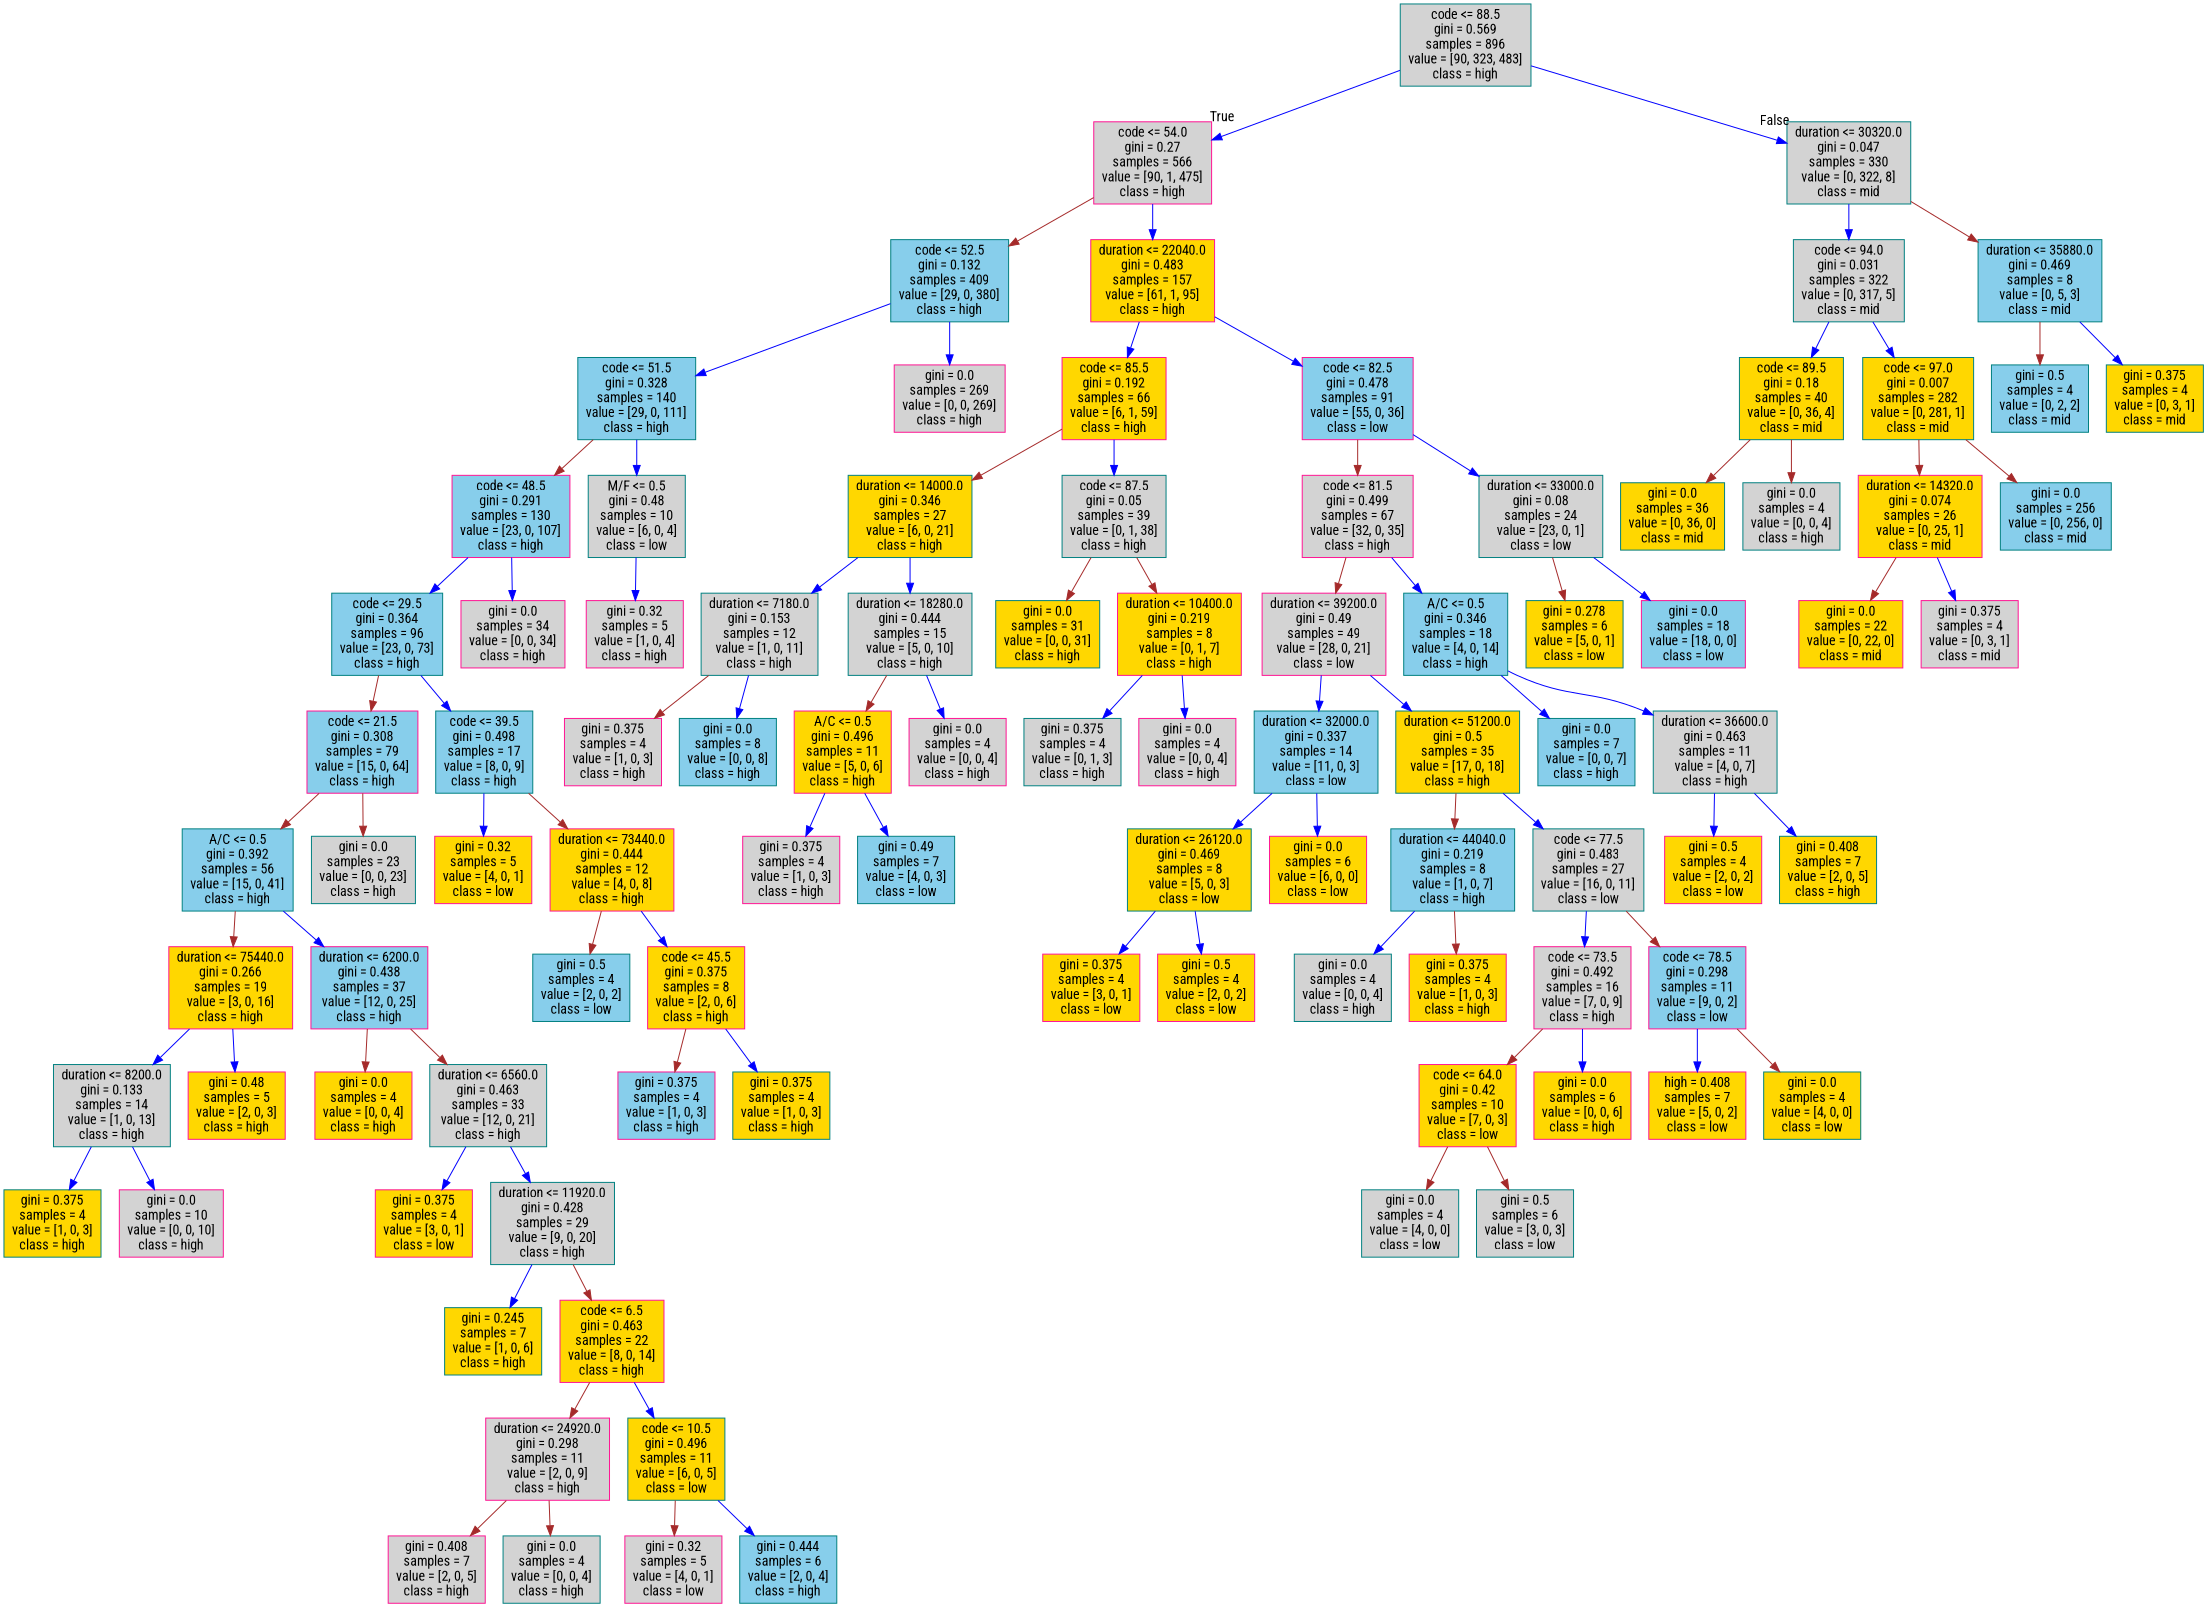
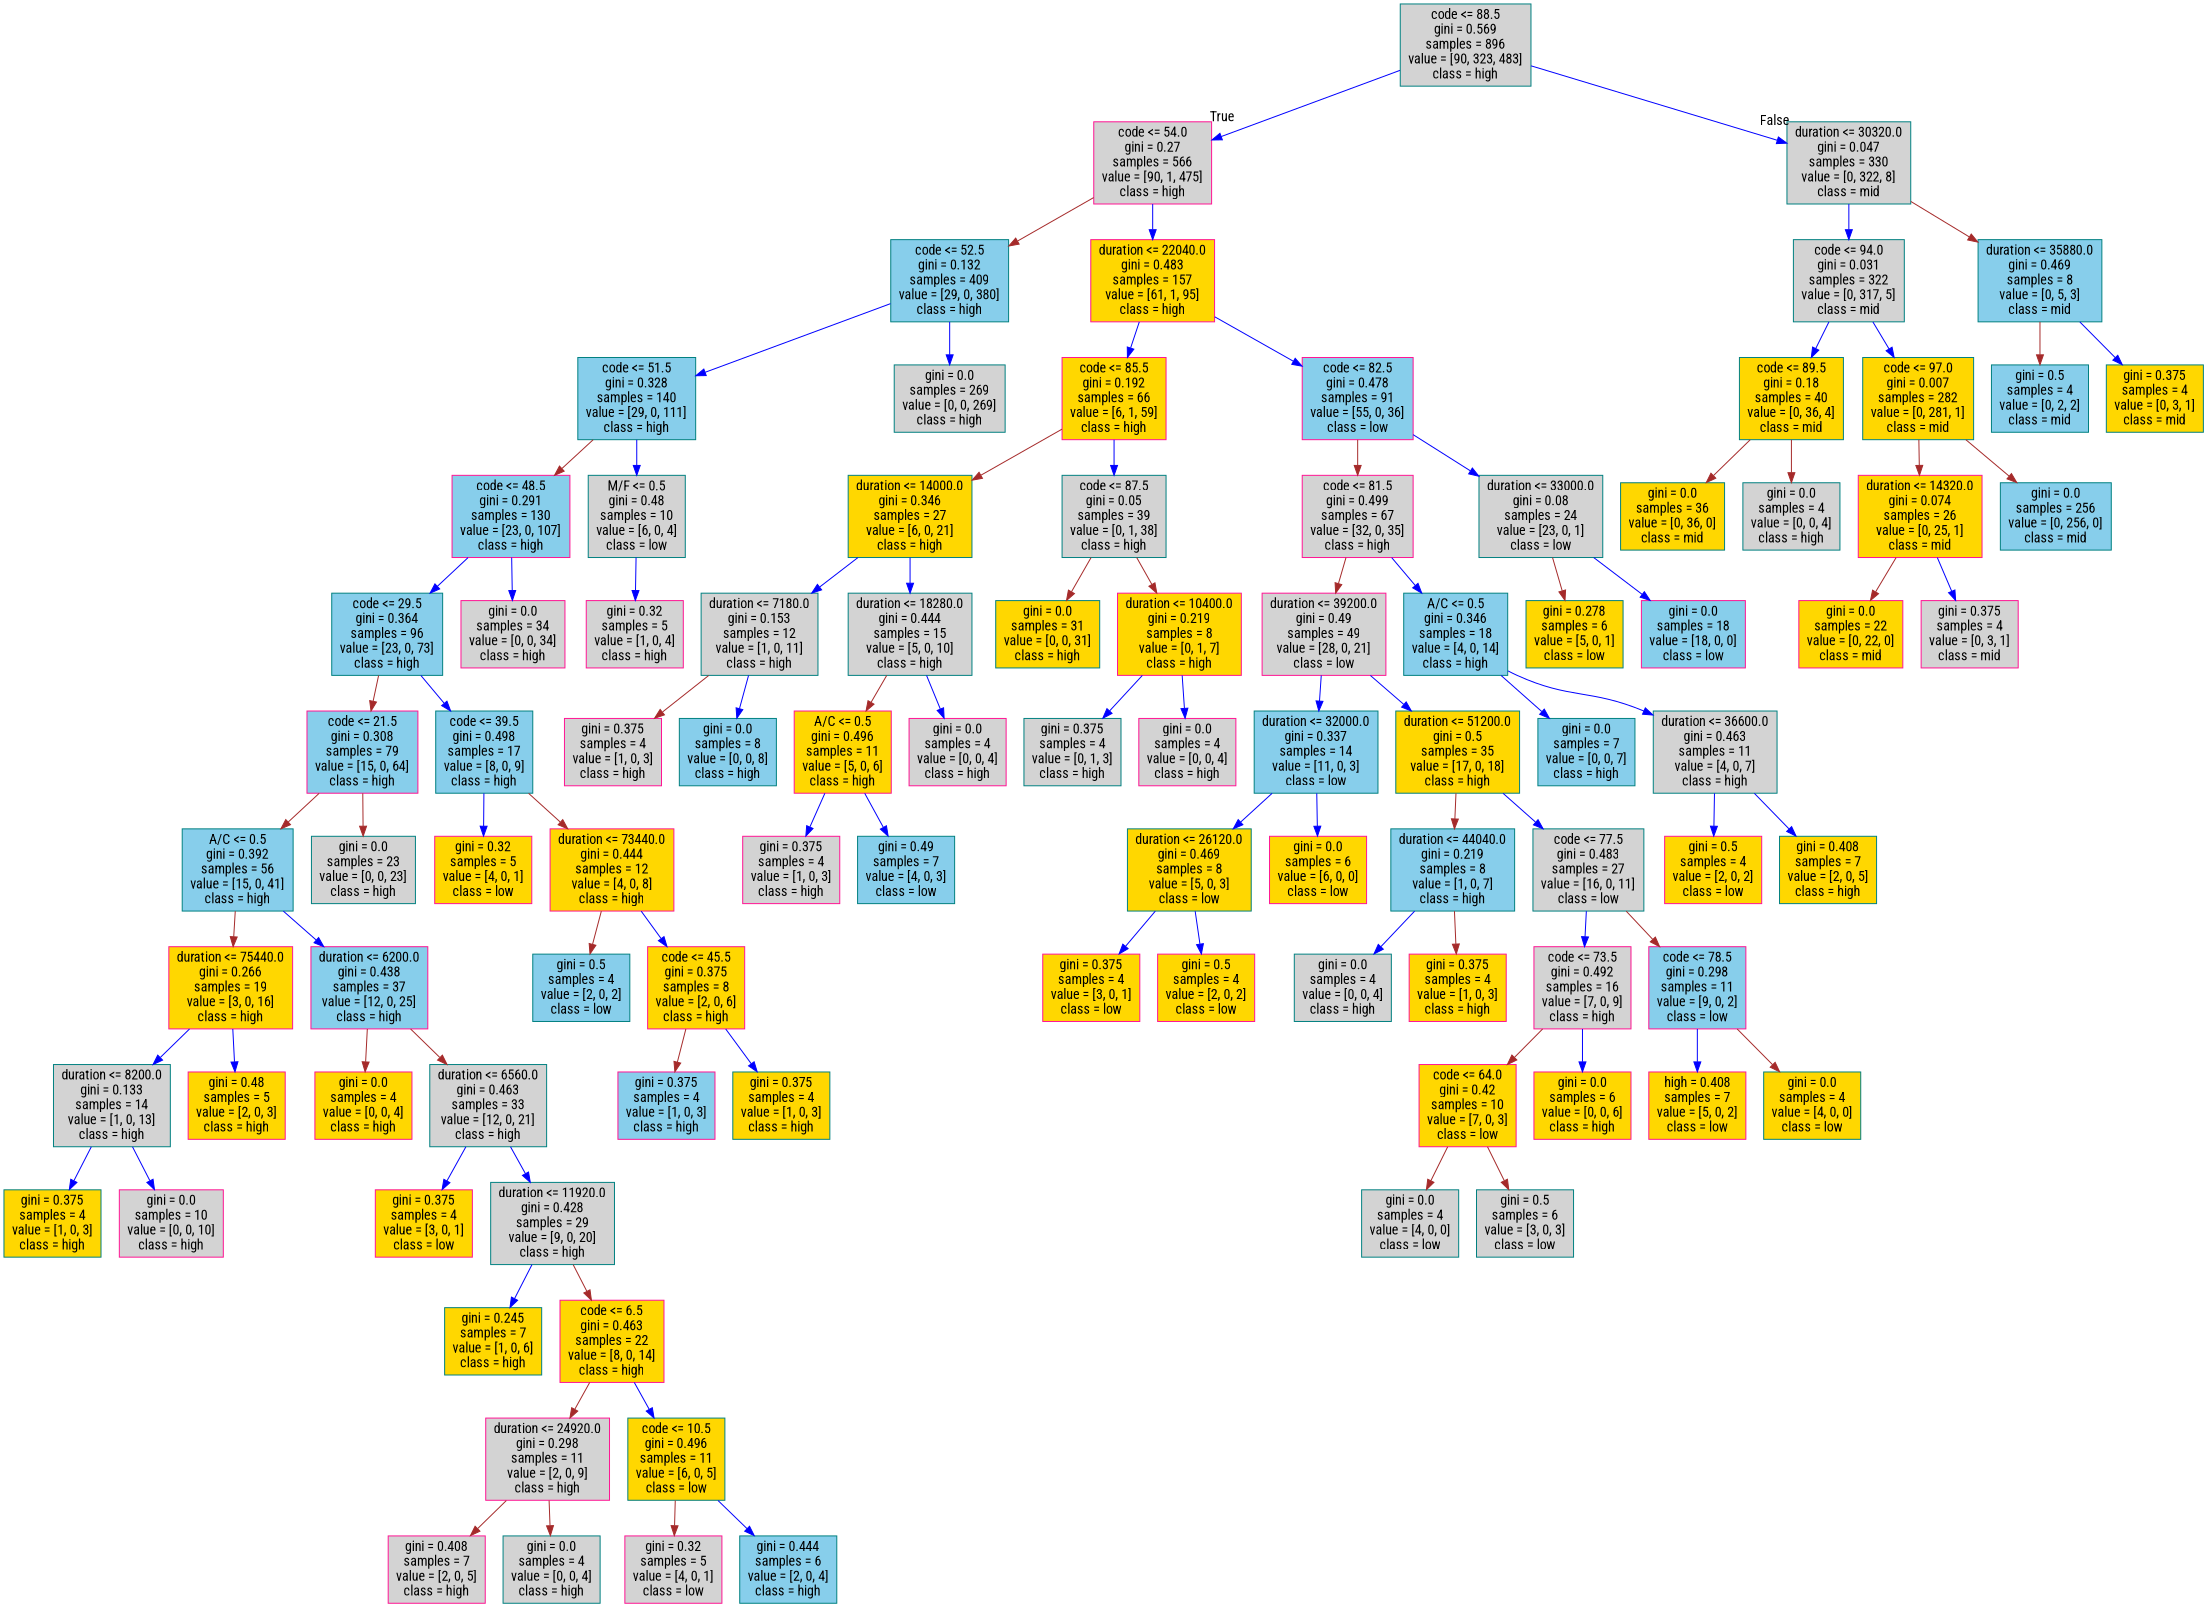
(950, 399) -> (950, 399)
